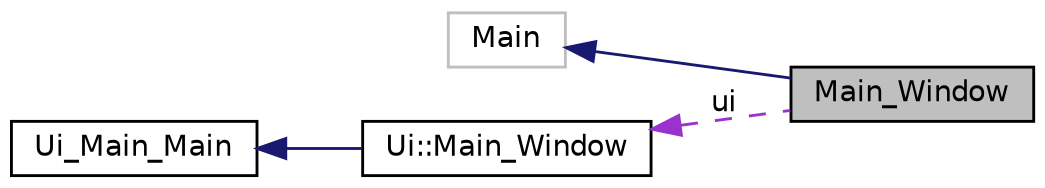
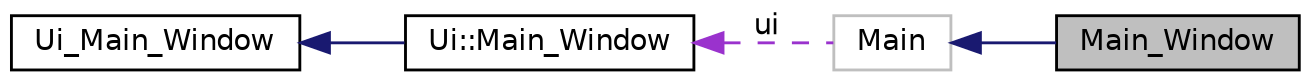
(736, 118) -> (778, 43)
(134, 148) -> (156, 43)
